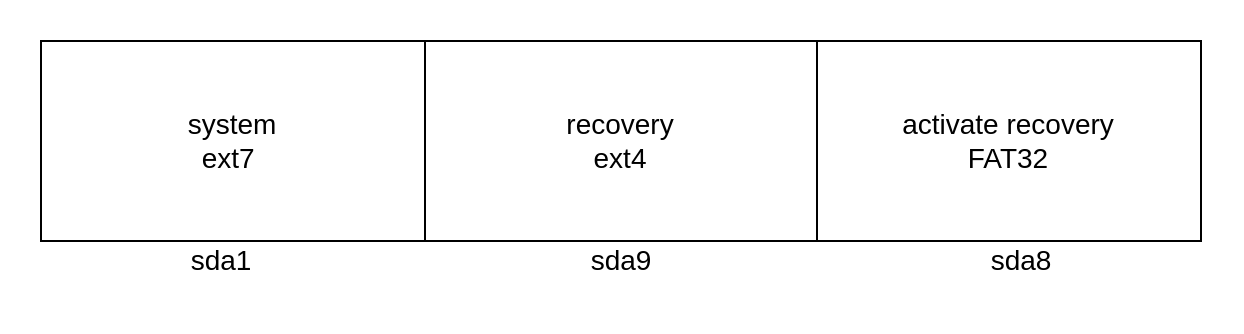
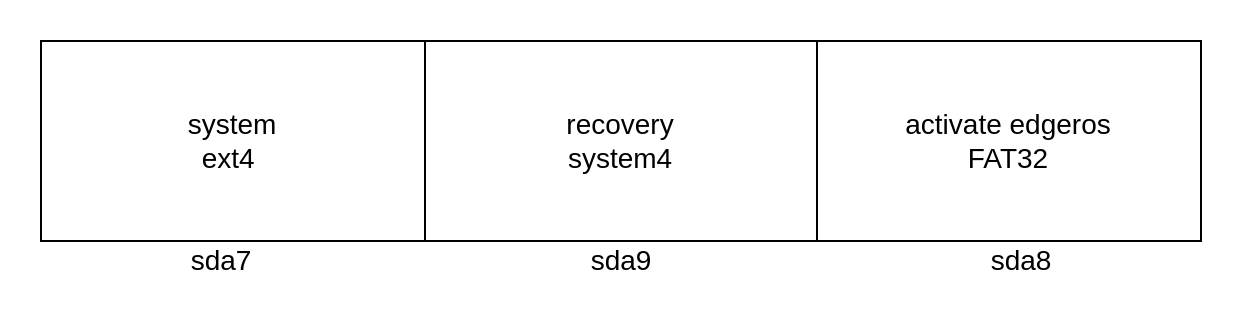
(233, 141) -> (233, 141)
(621, 141) -> (621, 141)
(1009, 141) -> (1009, 141)
(222, 261) -> (222, 261)
